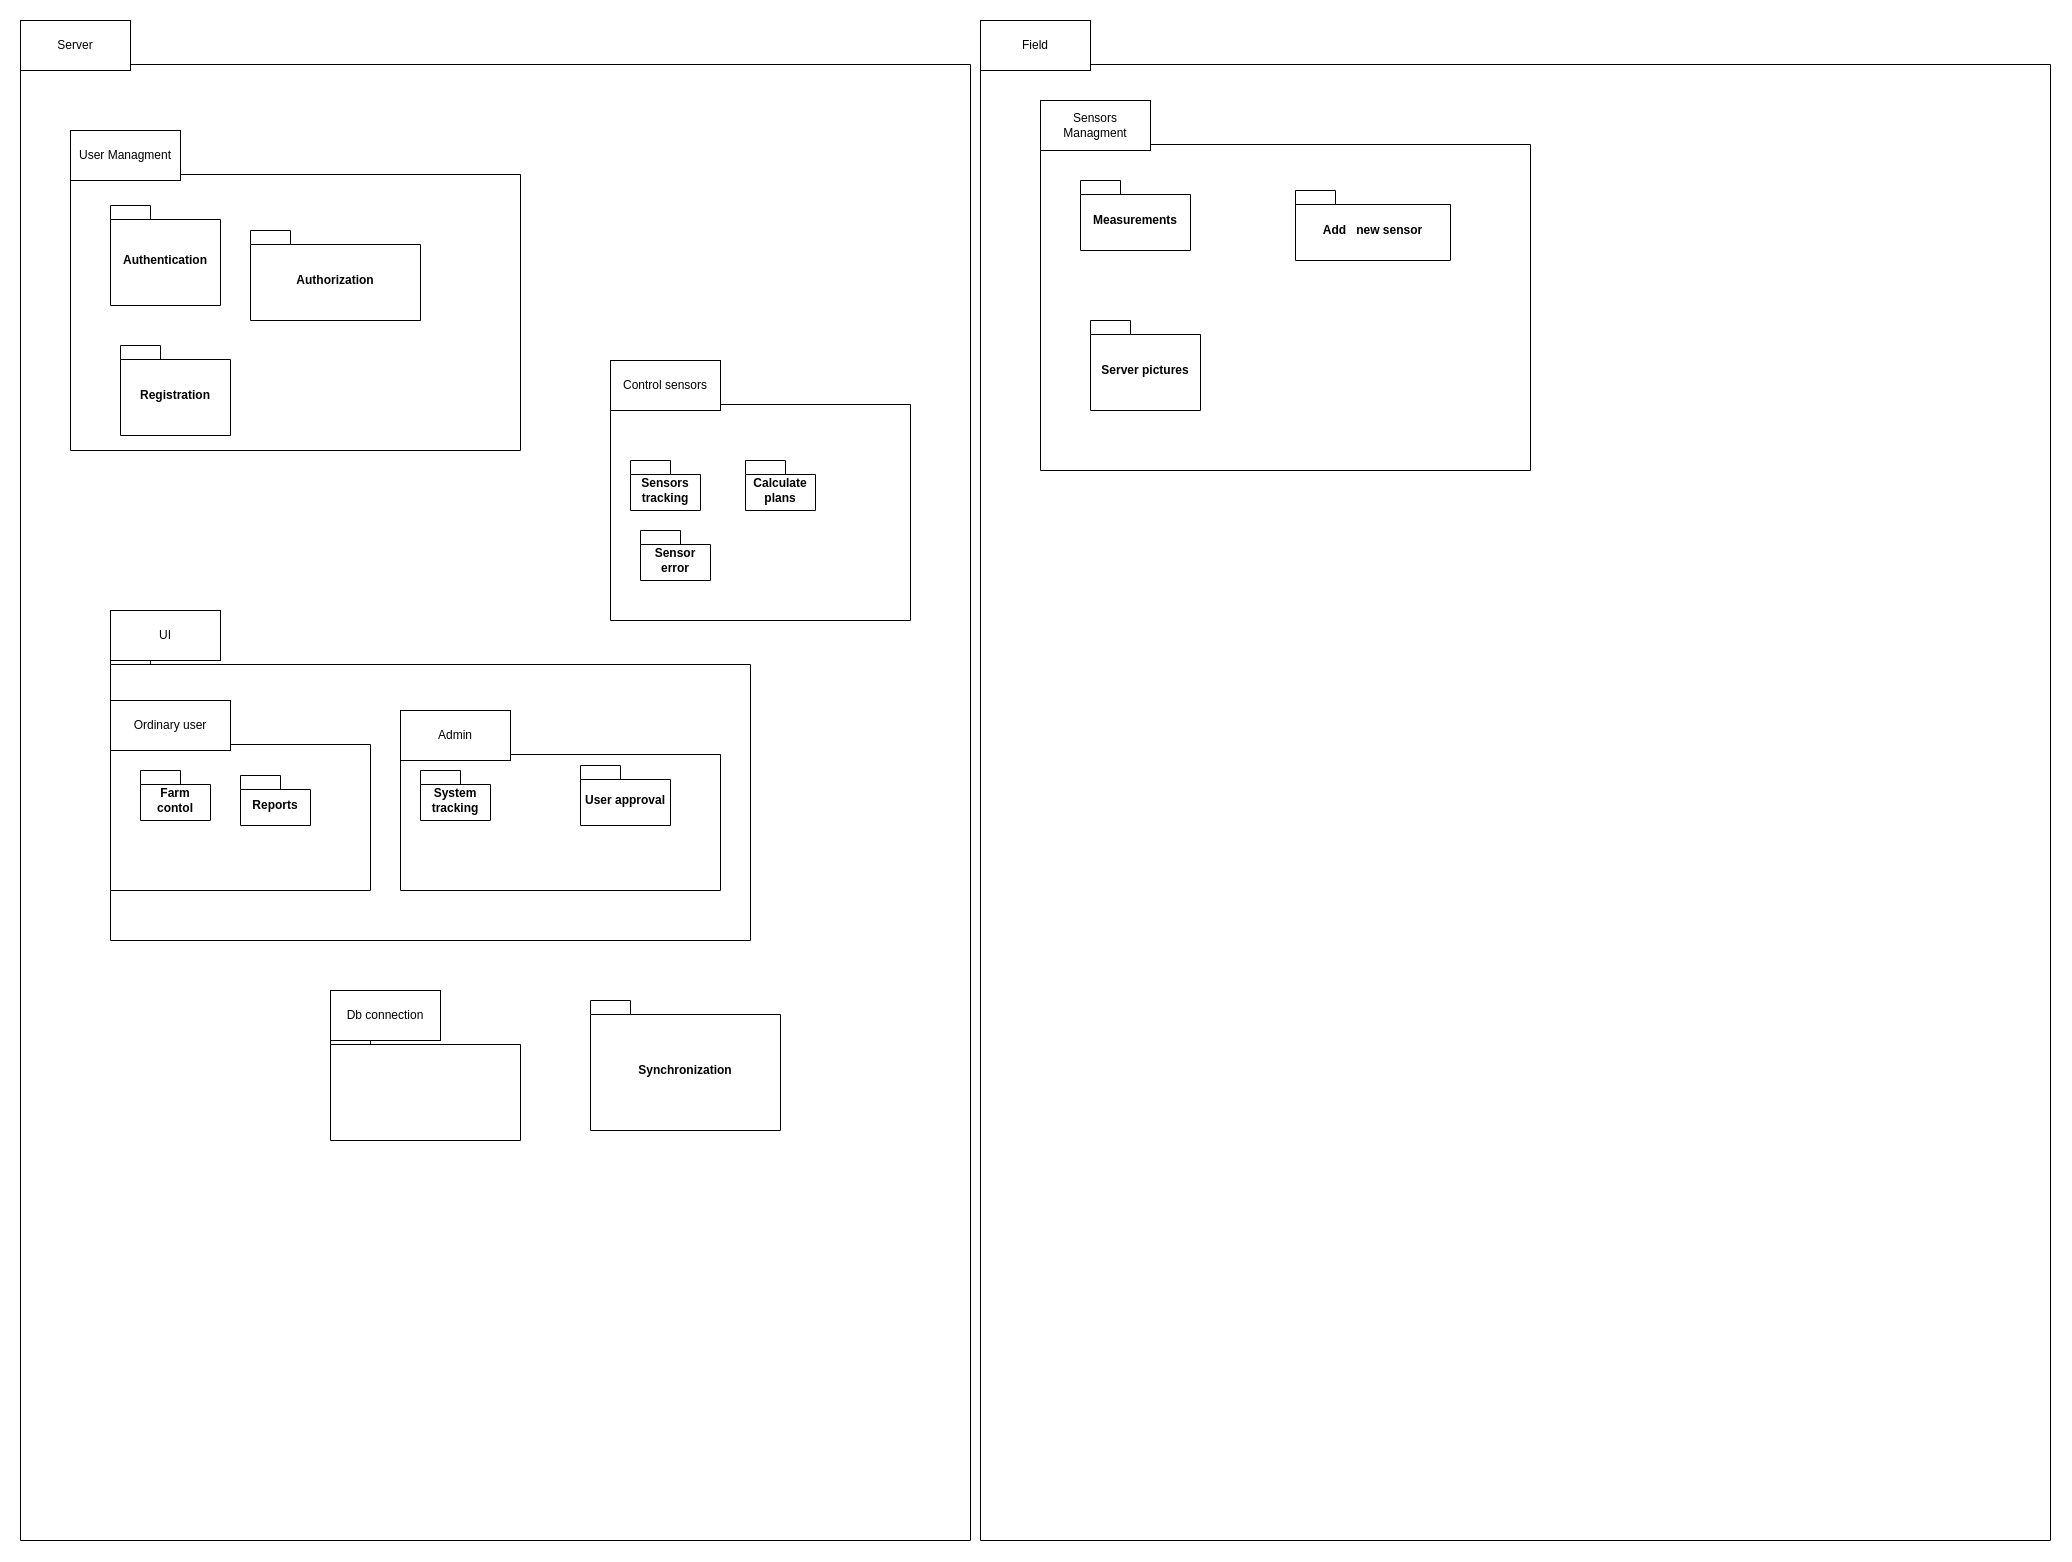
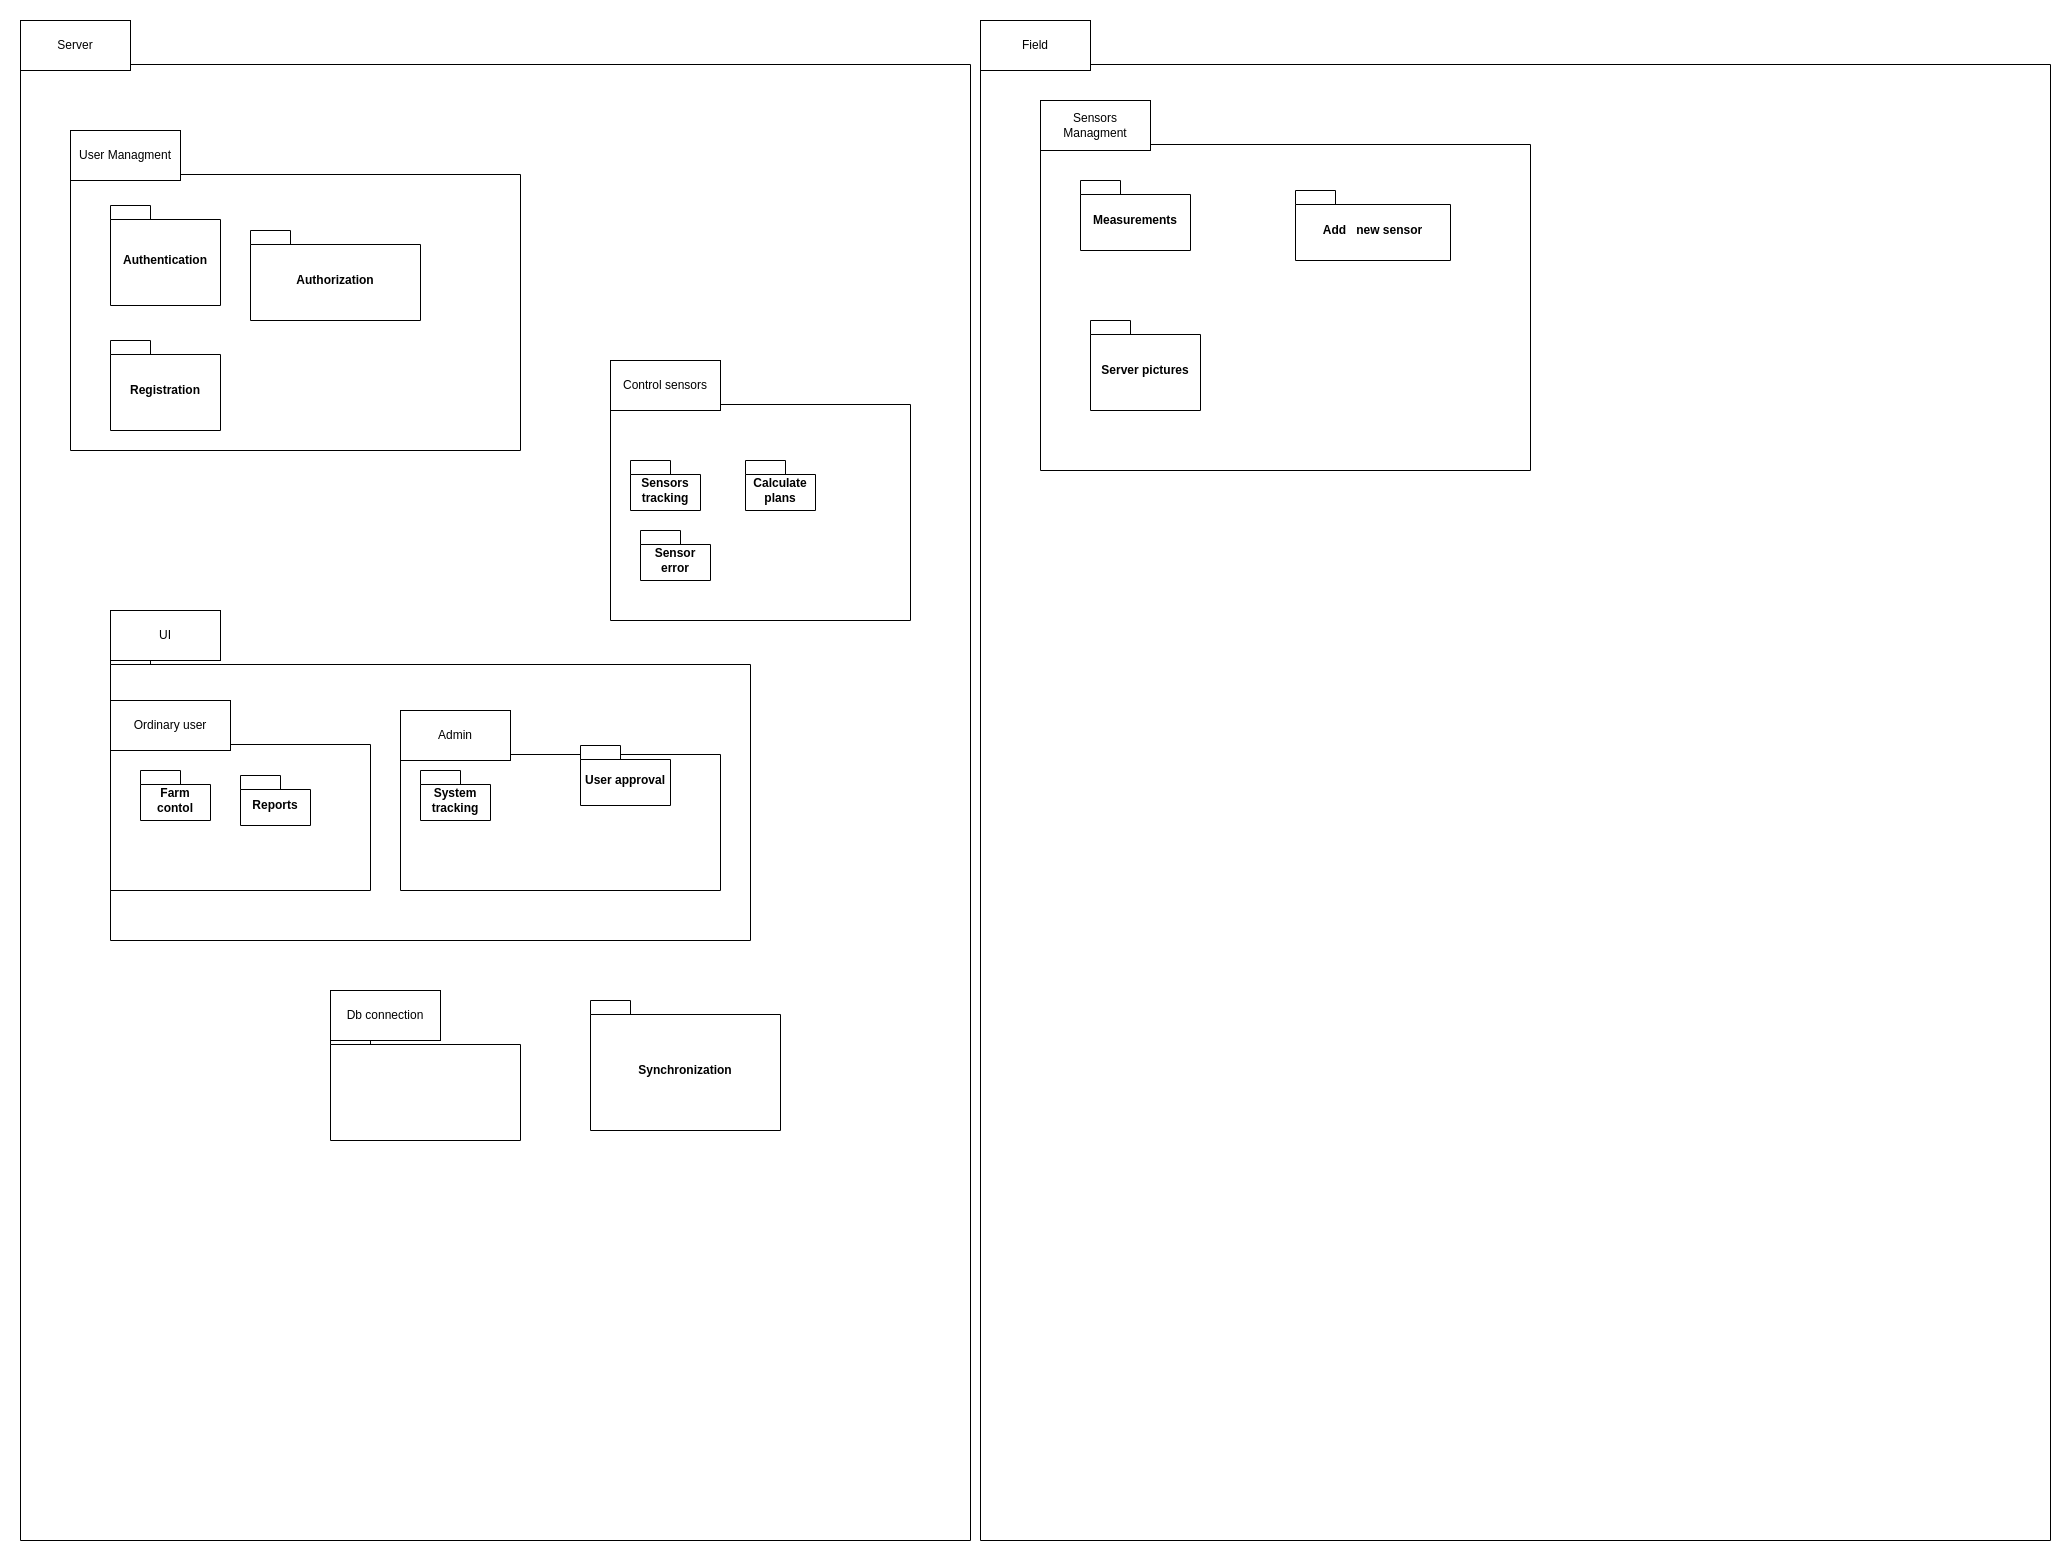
(176, 391) -> (166, 386)
(626, 796) -> (626, 776)
